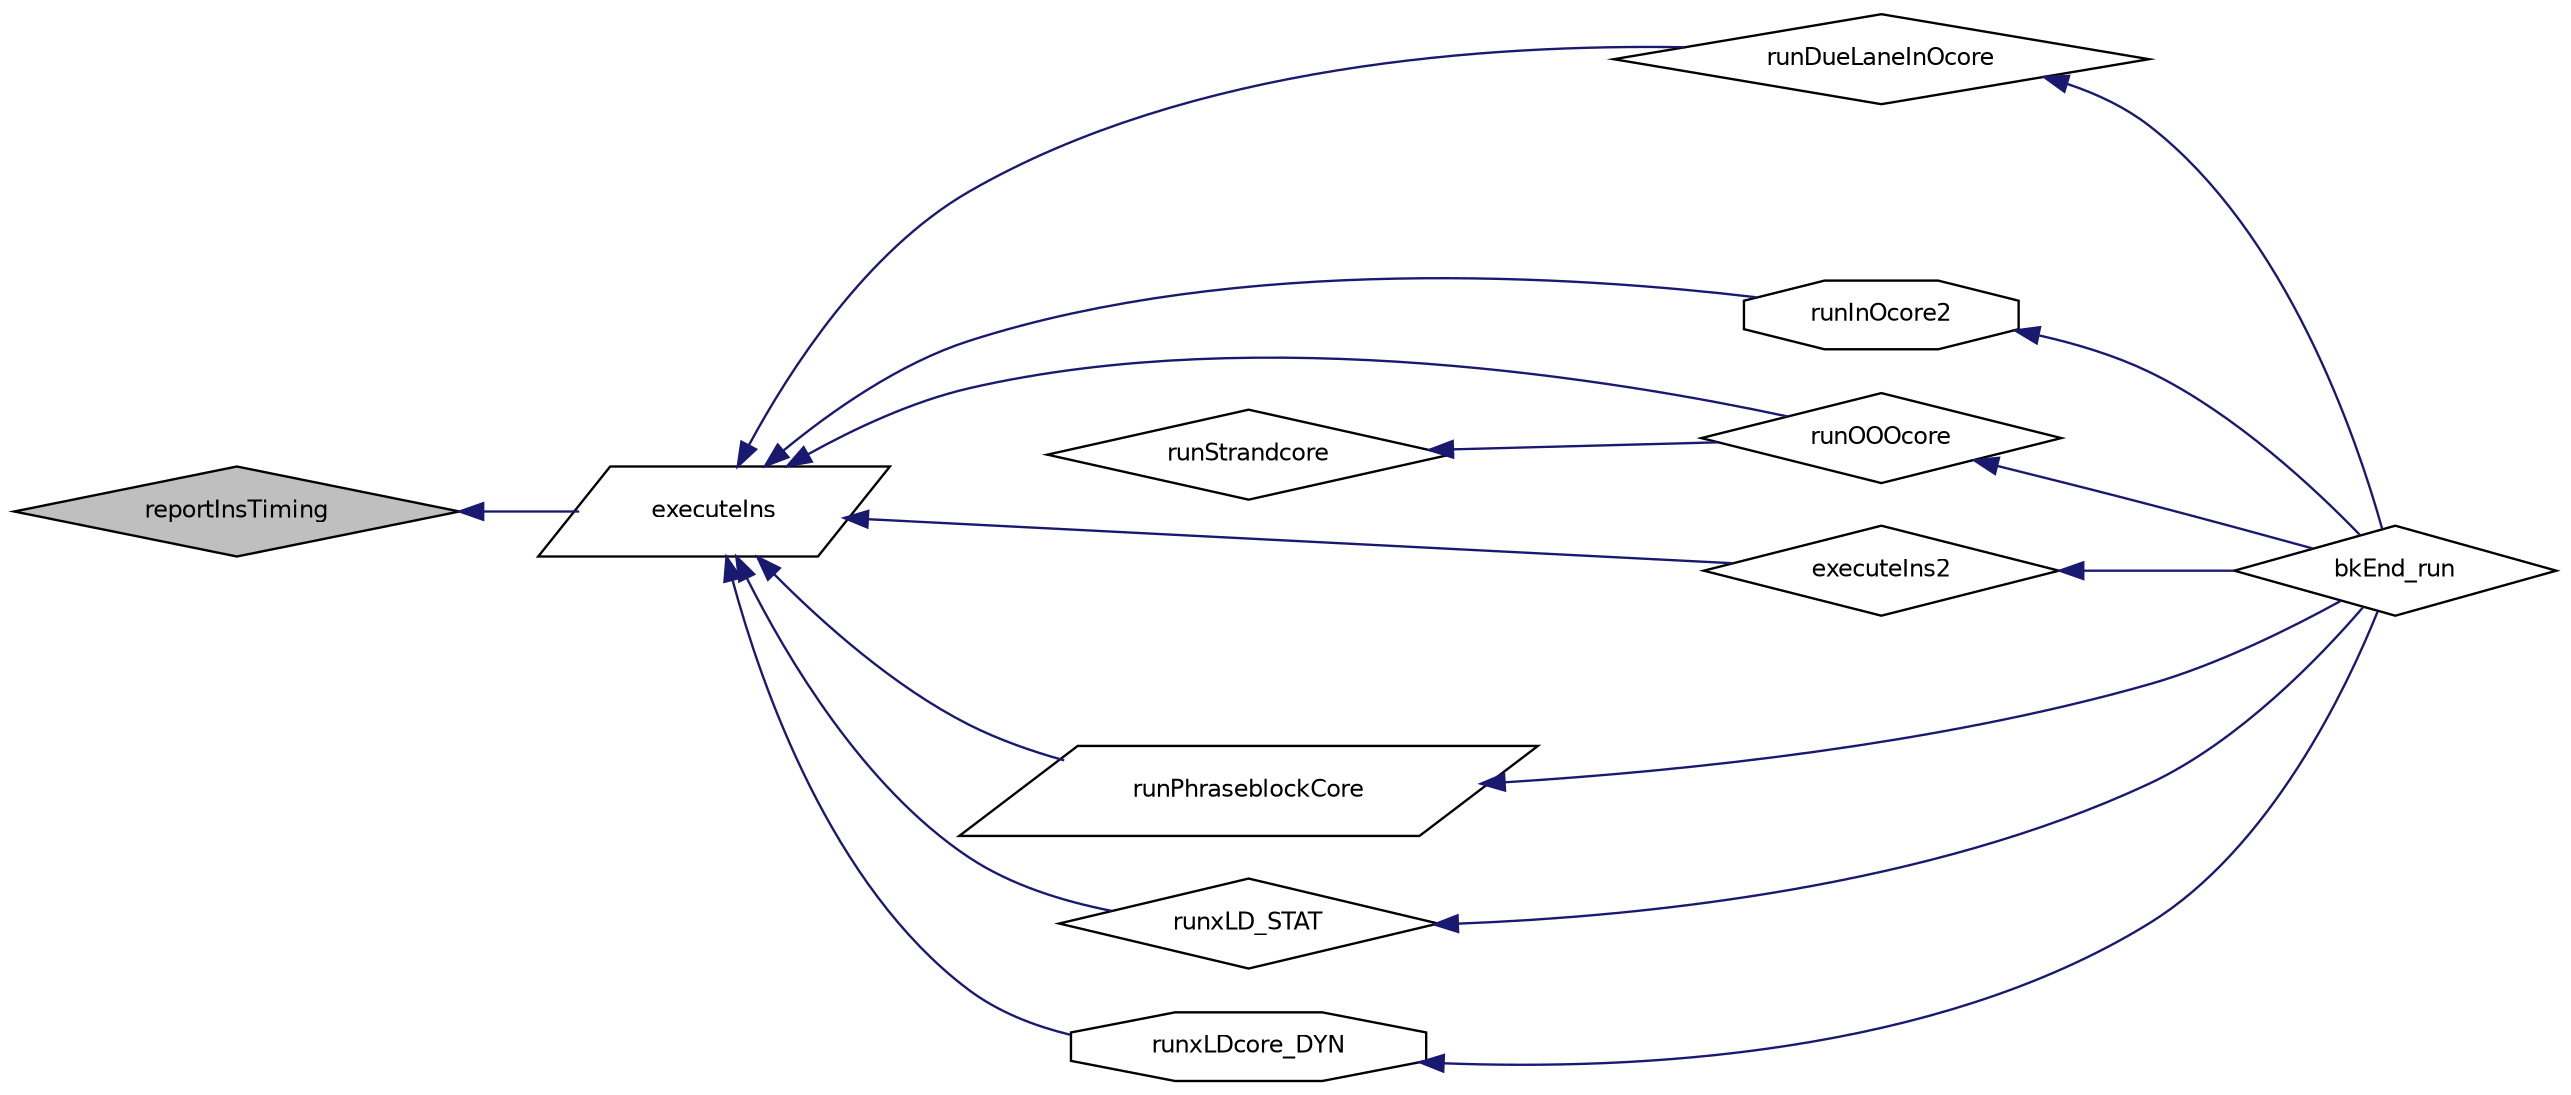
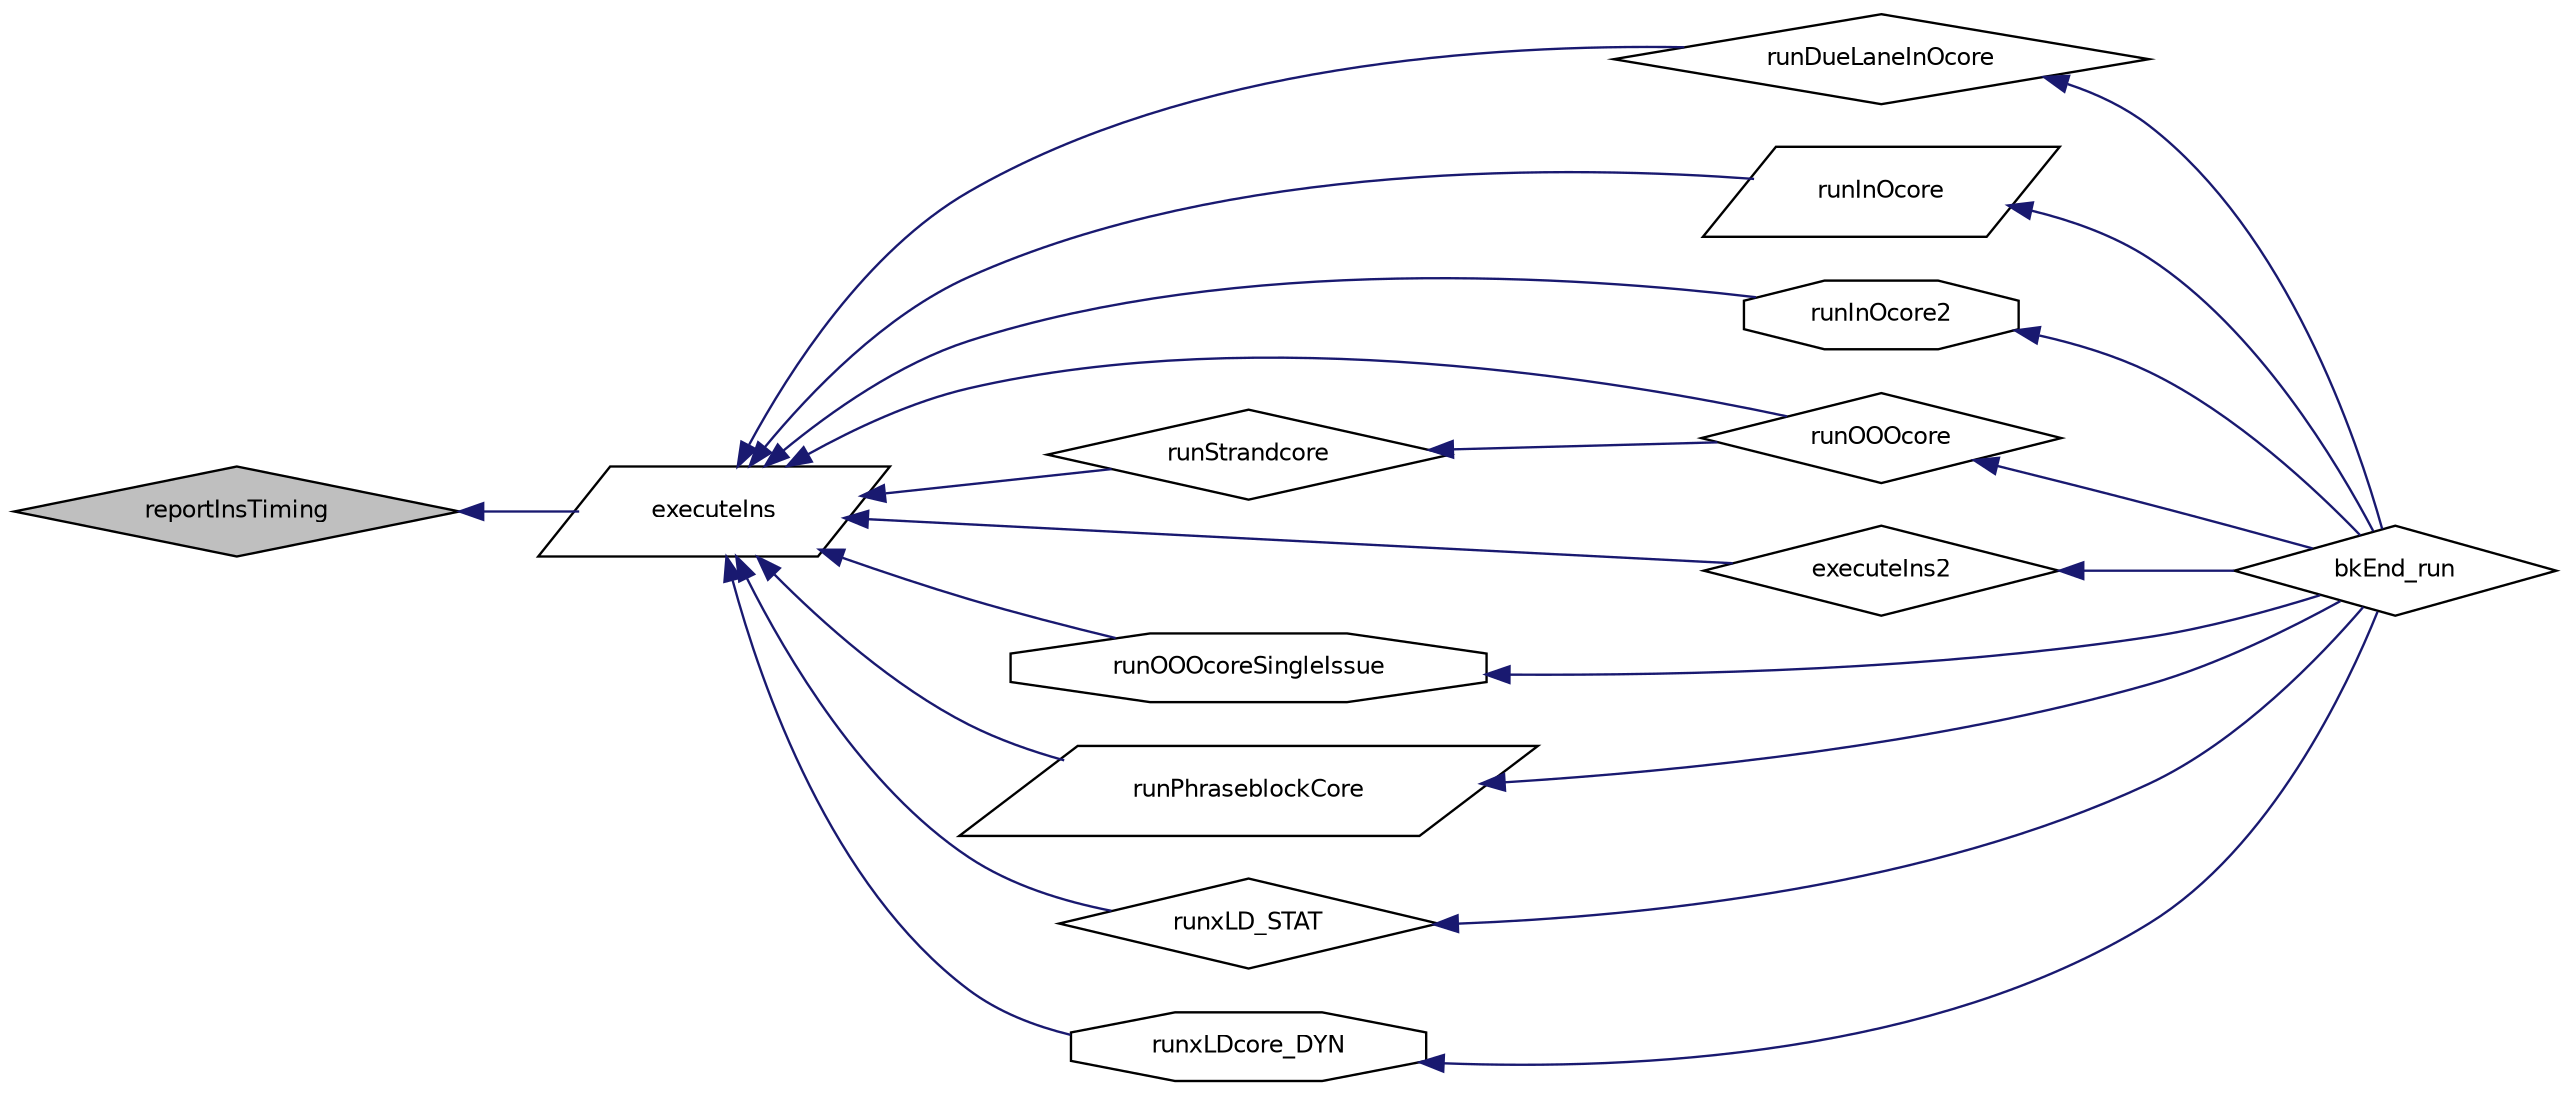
none -> (1881, 192)
none -> (999, 481)
none -> (1249, 668)
